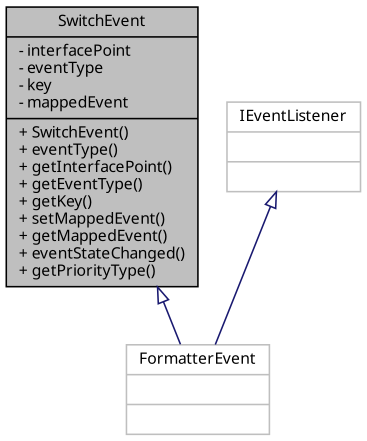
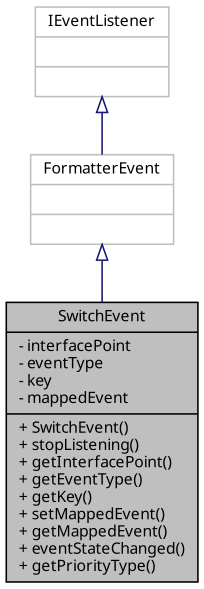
(69, 150) -> (79, 445)
(172, 323) -> (102, 281)
